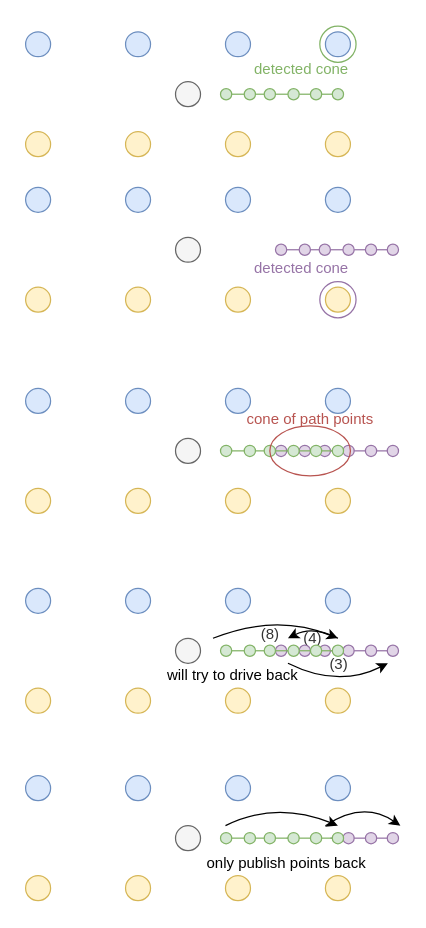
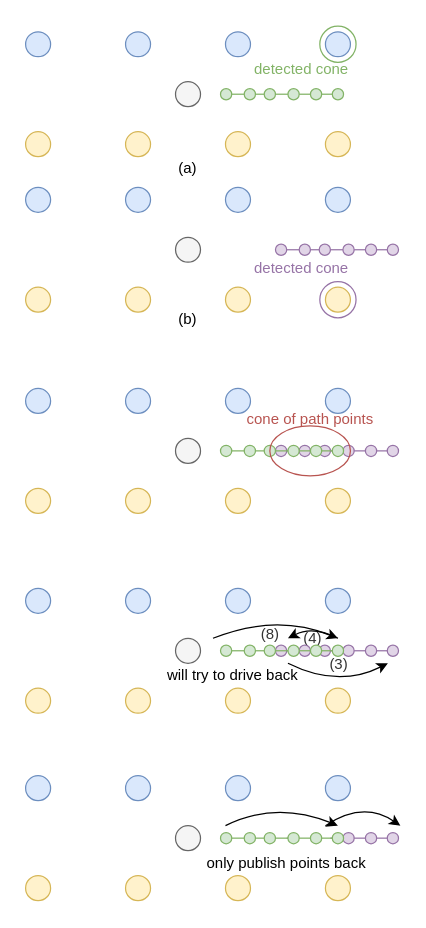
none -> (188, 168)
none -> (188, 319)
